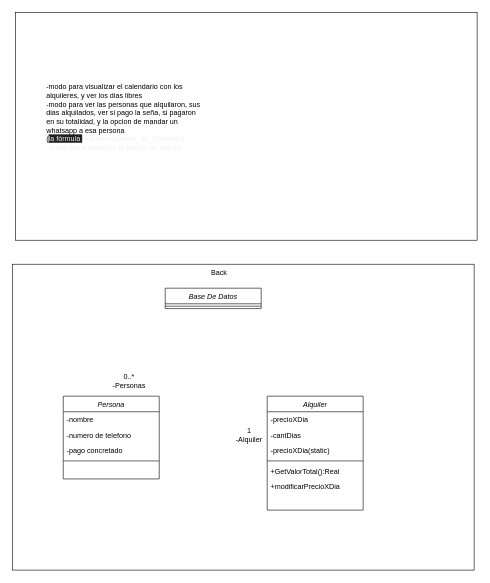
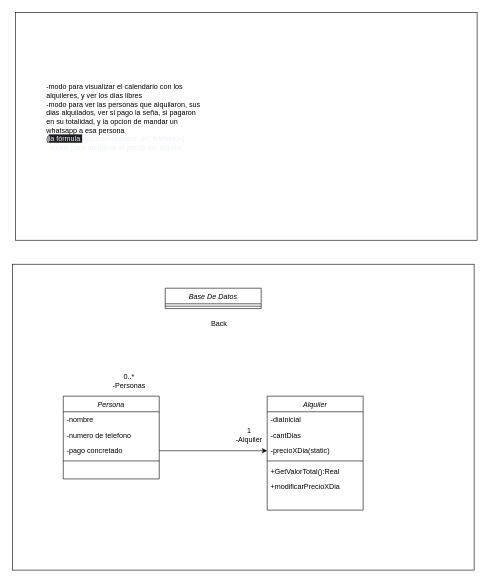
(219, 273) -> (219, 324)
(291, 420) -> (289, 420)
none -> (261, 451)
